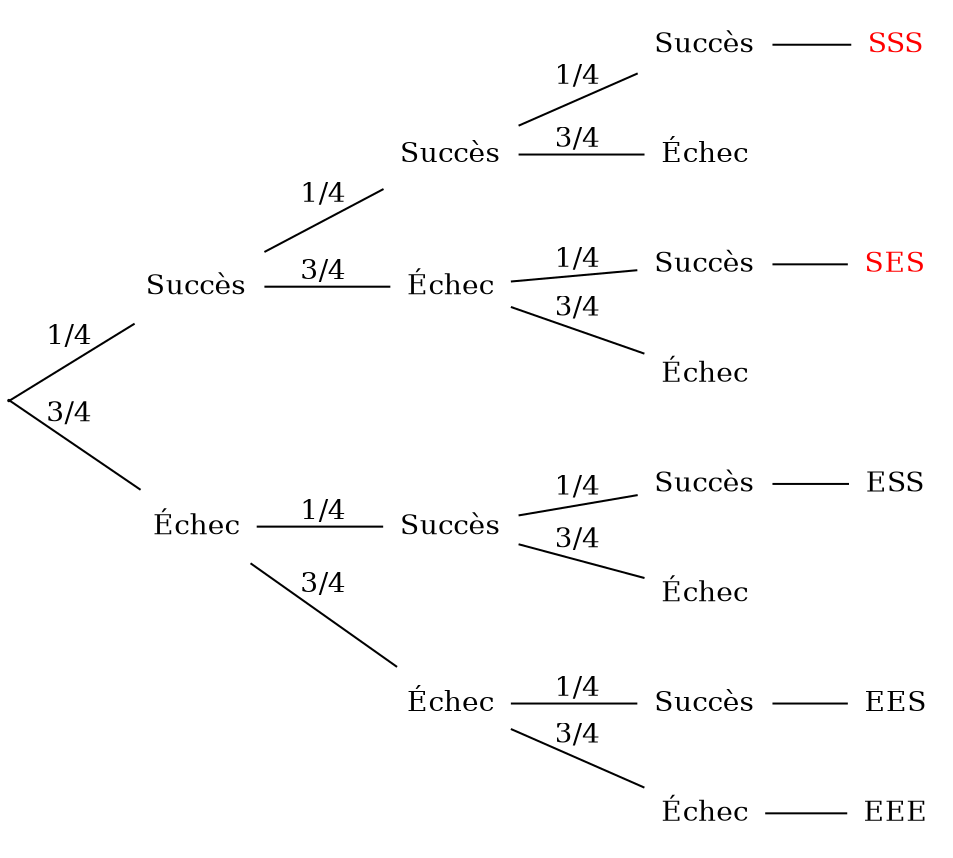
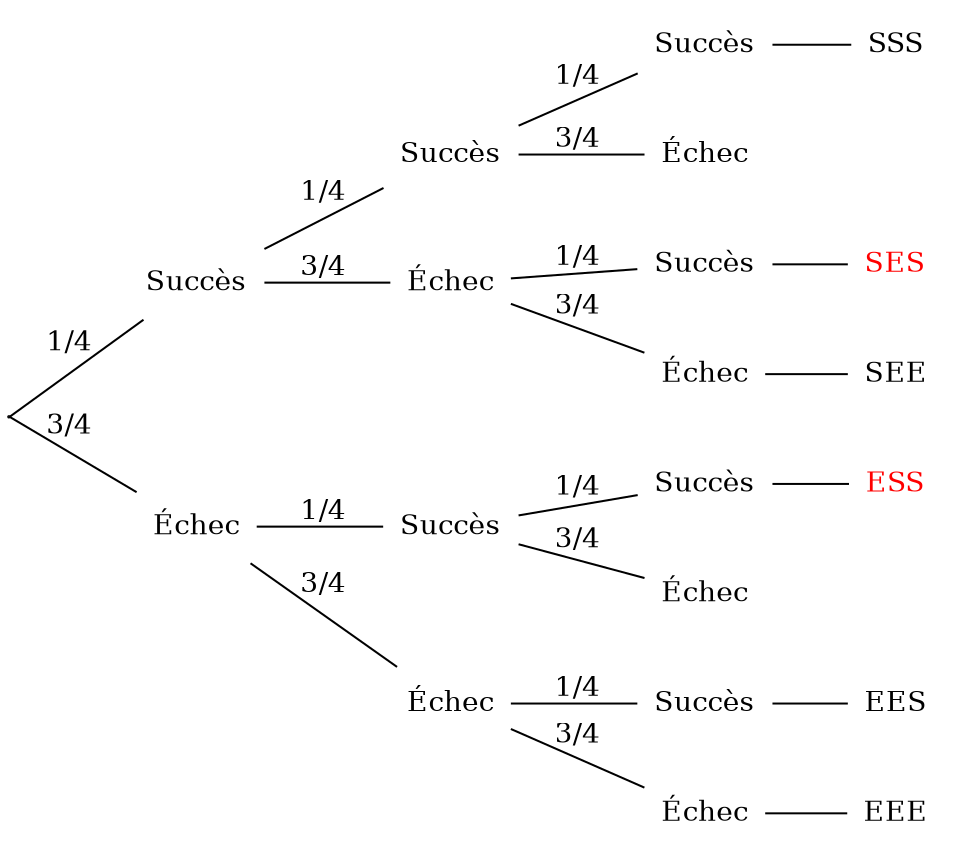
(896, 45) -> (896, 45)
none -> (896, 374)
(896, 484) -> (896, 484)
